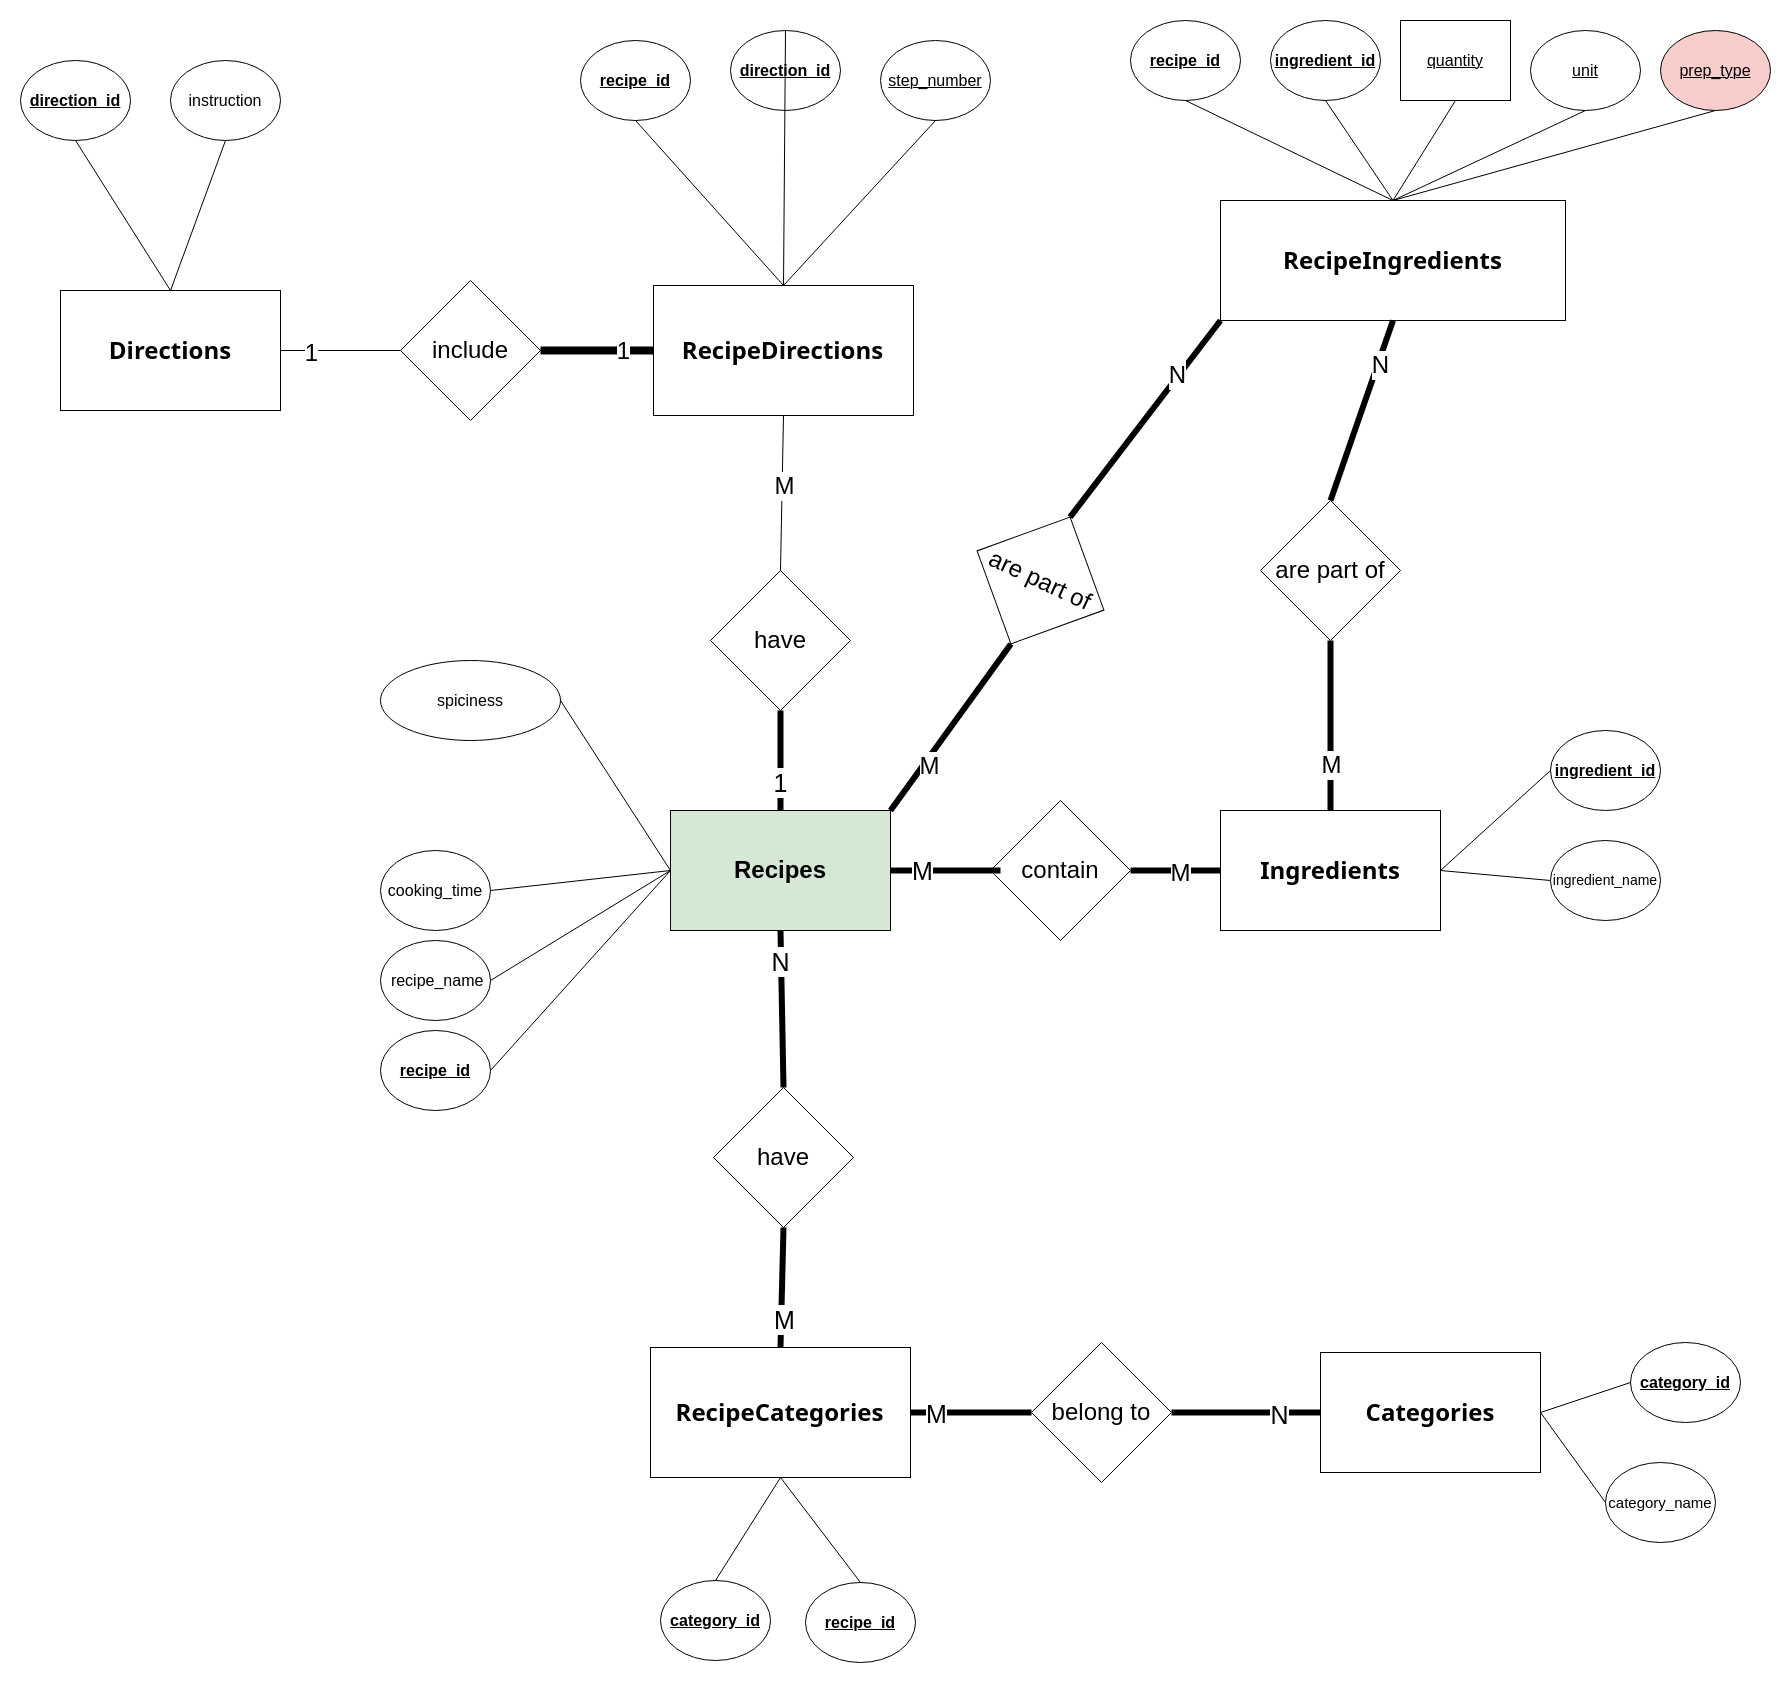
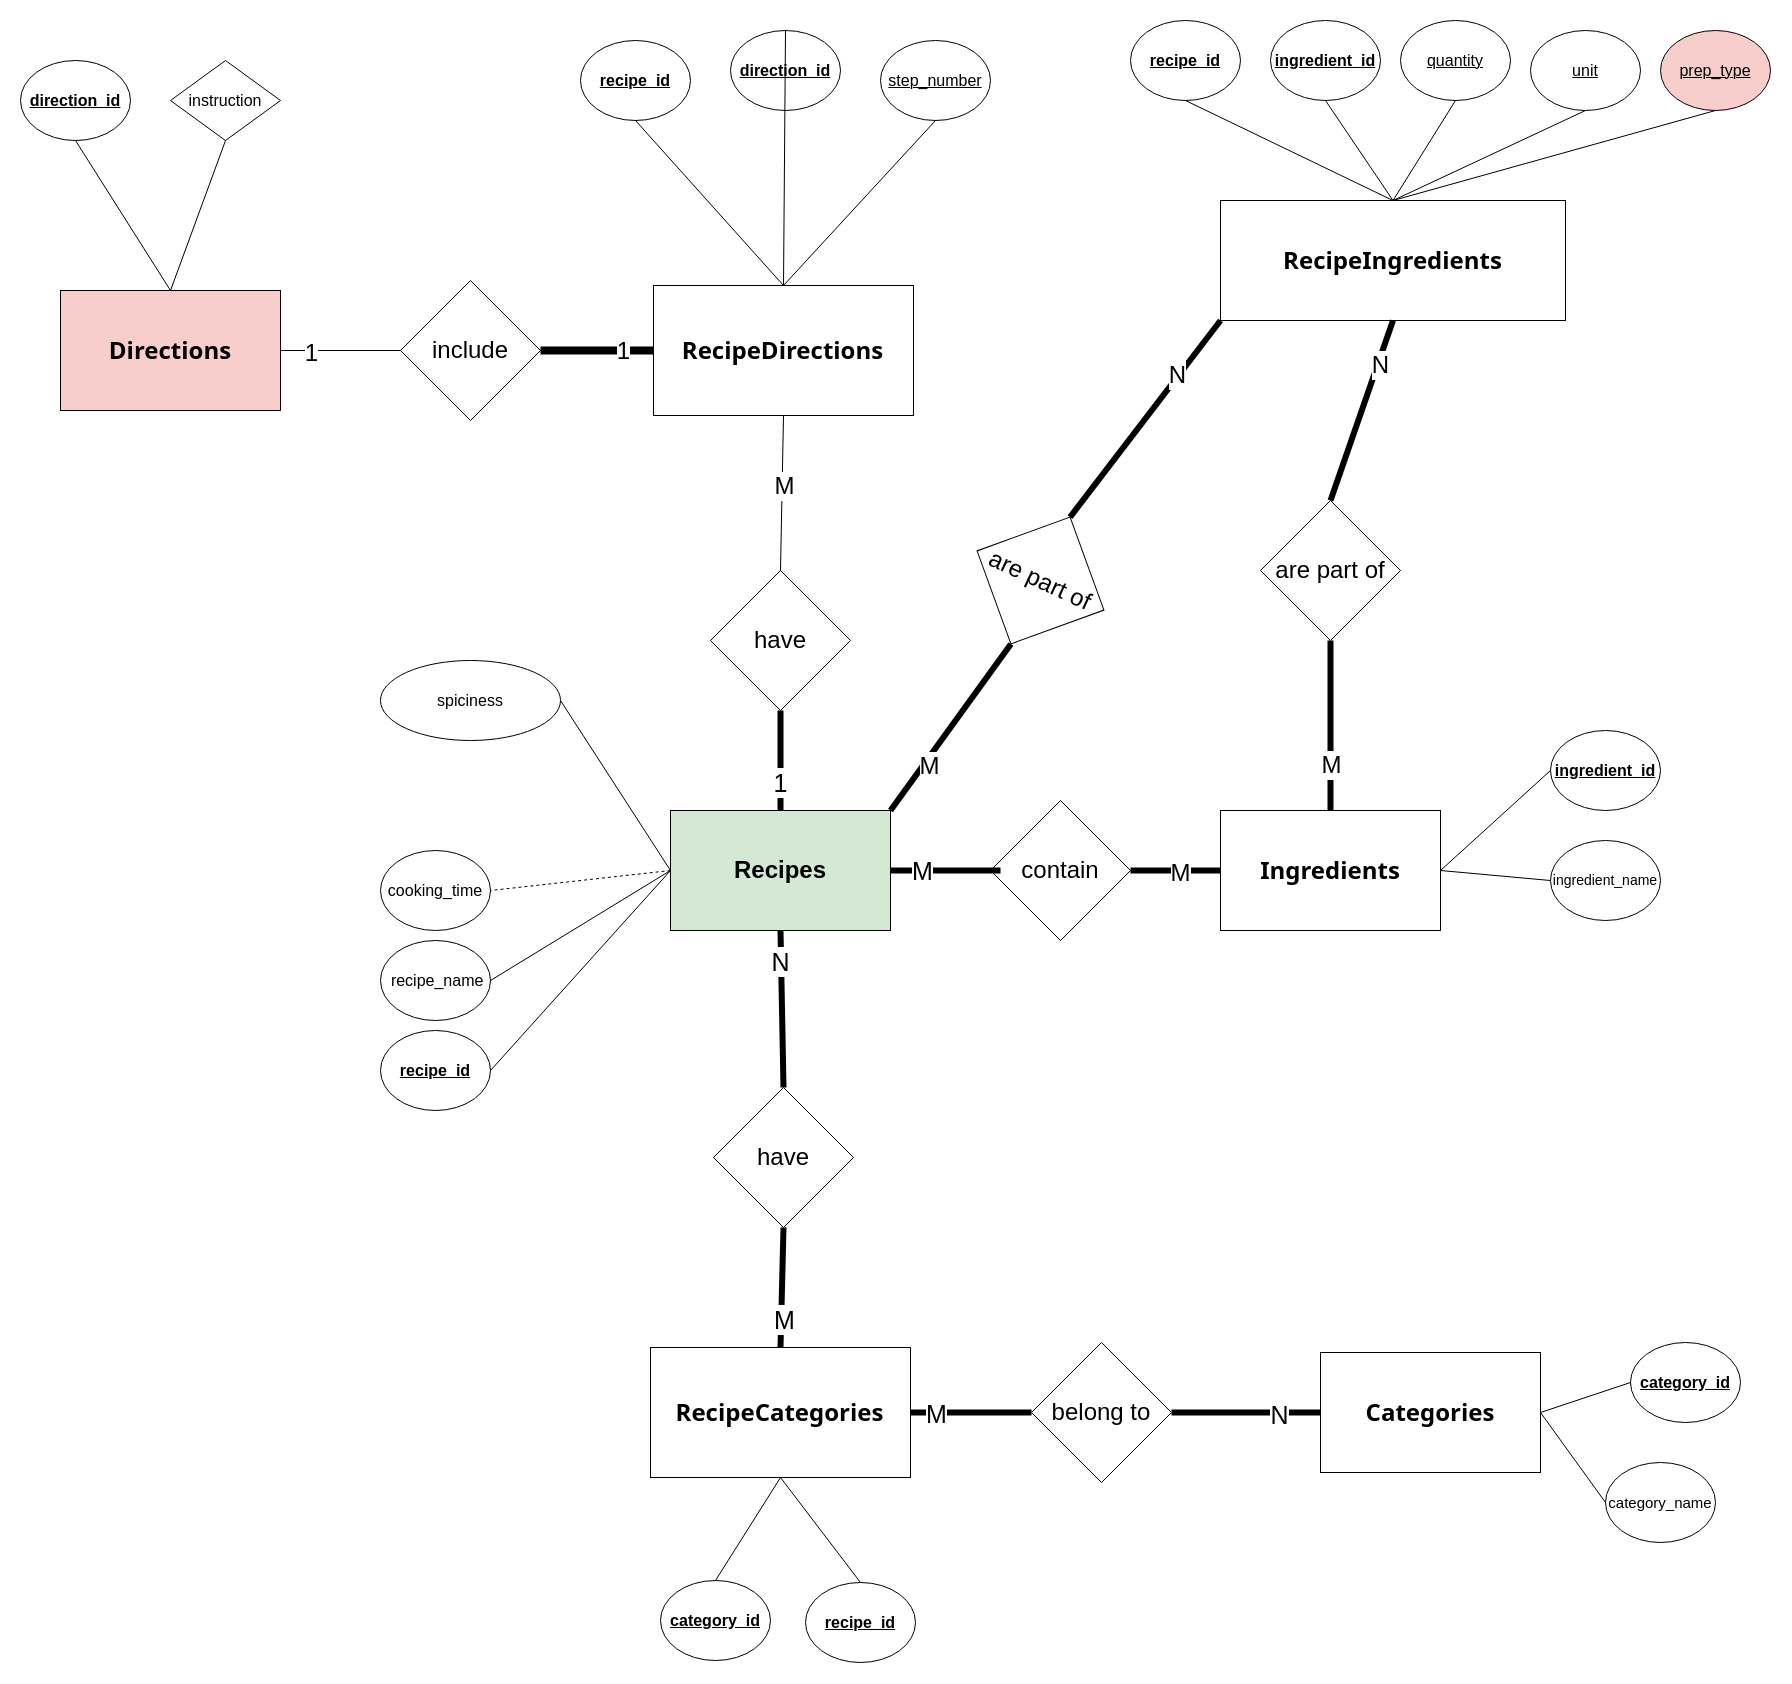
(1456, 61) -> (1456, 61)
(226, 101) -> (226, 101)
(171, 351) -> (171, 351)
(578, 881) -> (578, 881)
